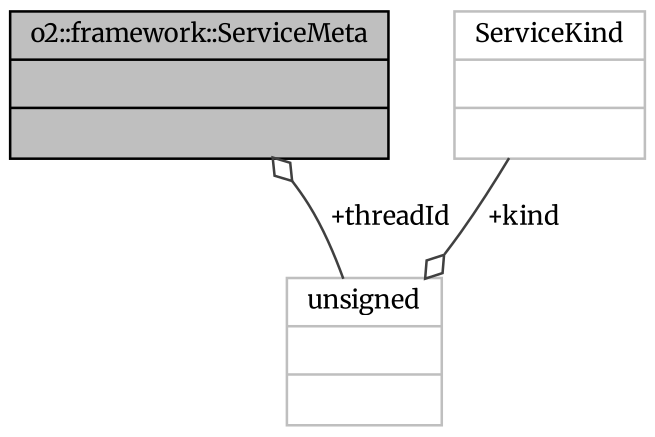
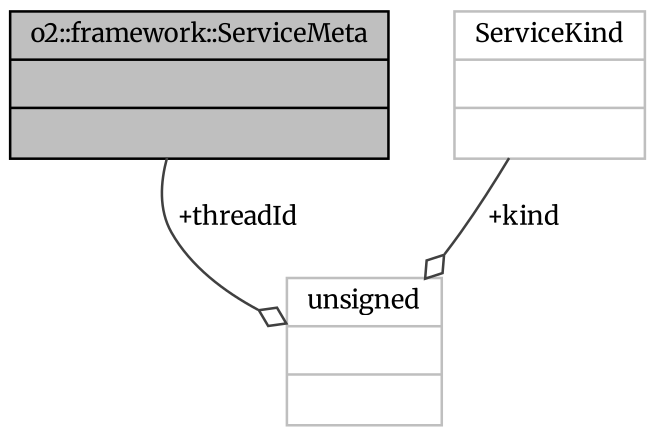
(322, 228) -> (183, 249)
